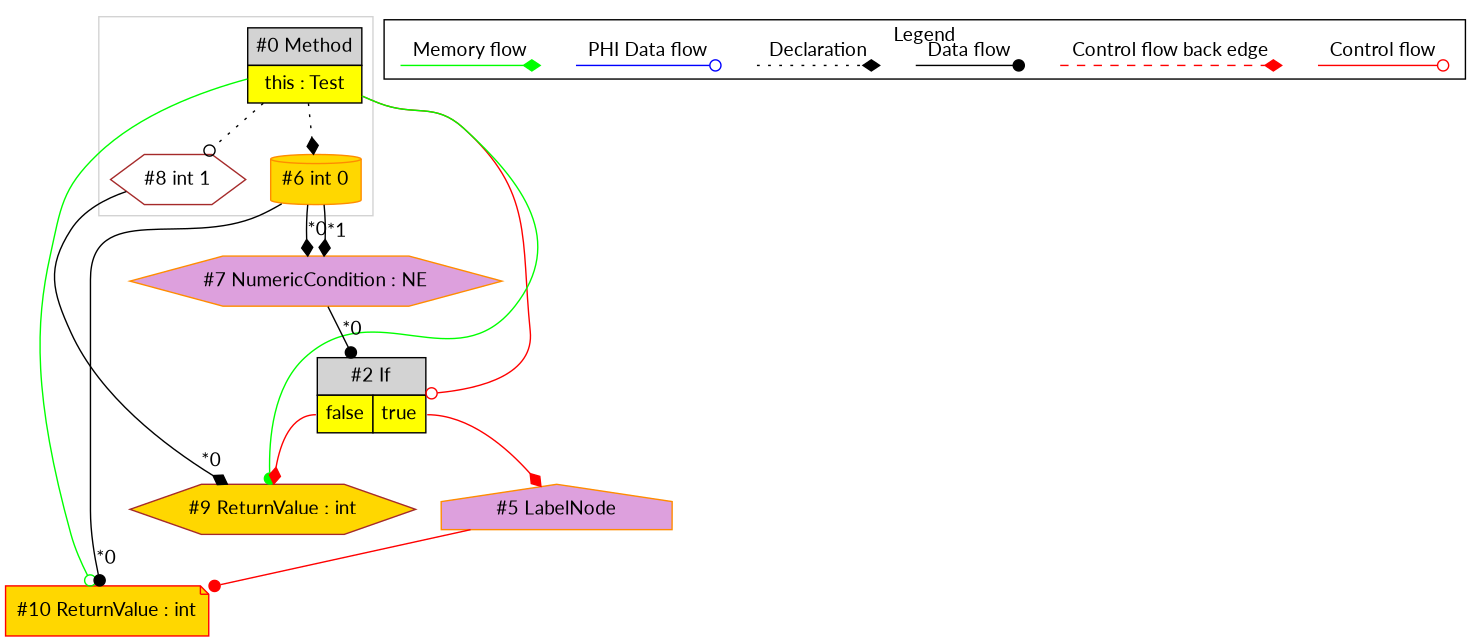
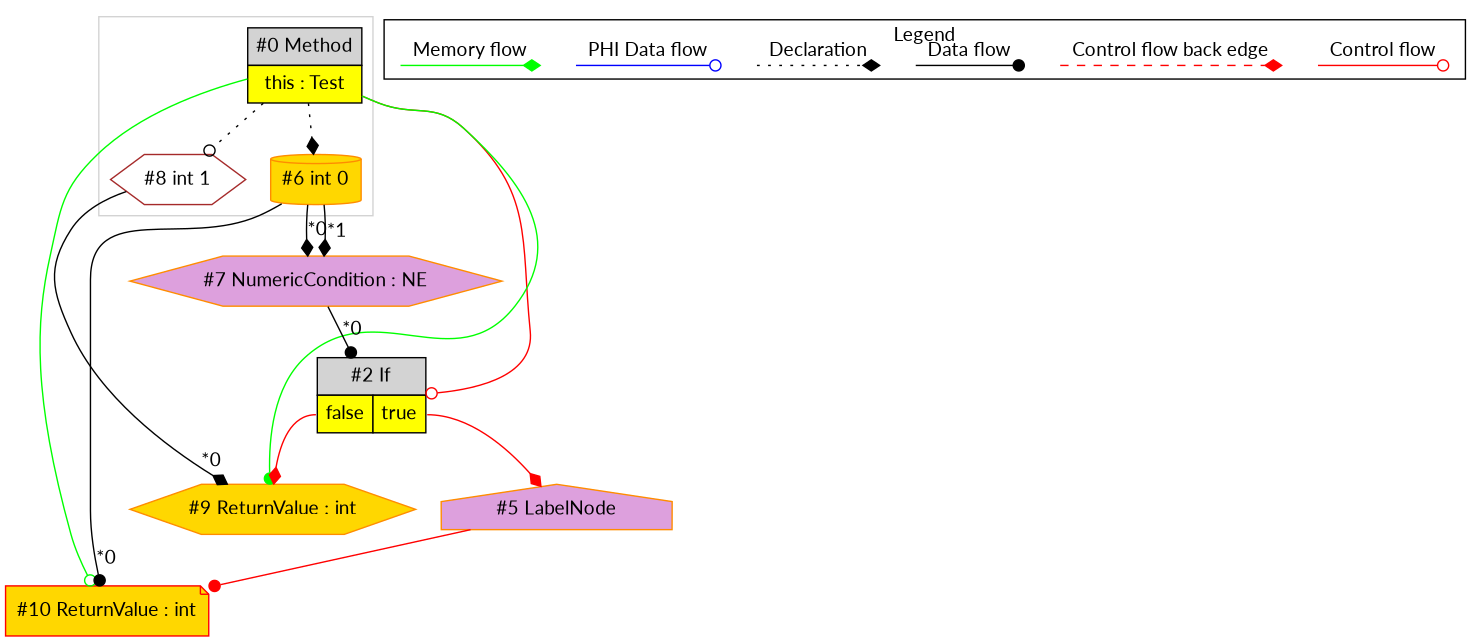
(273, 509) -> (273, 509)
